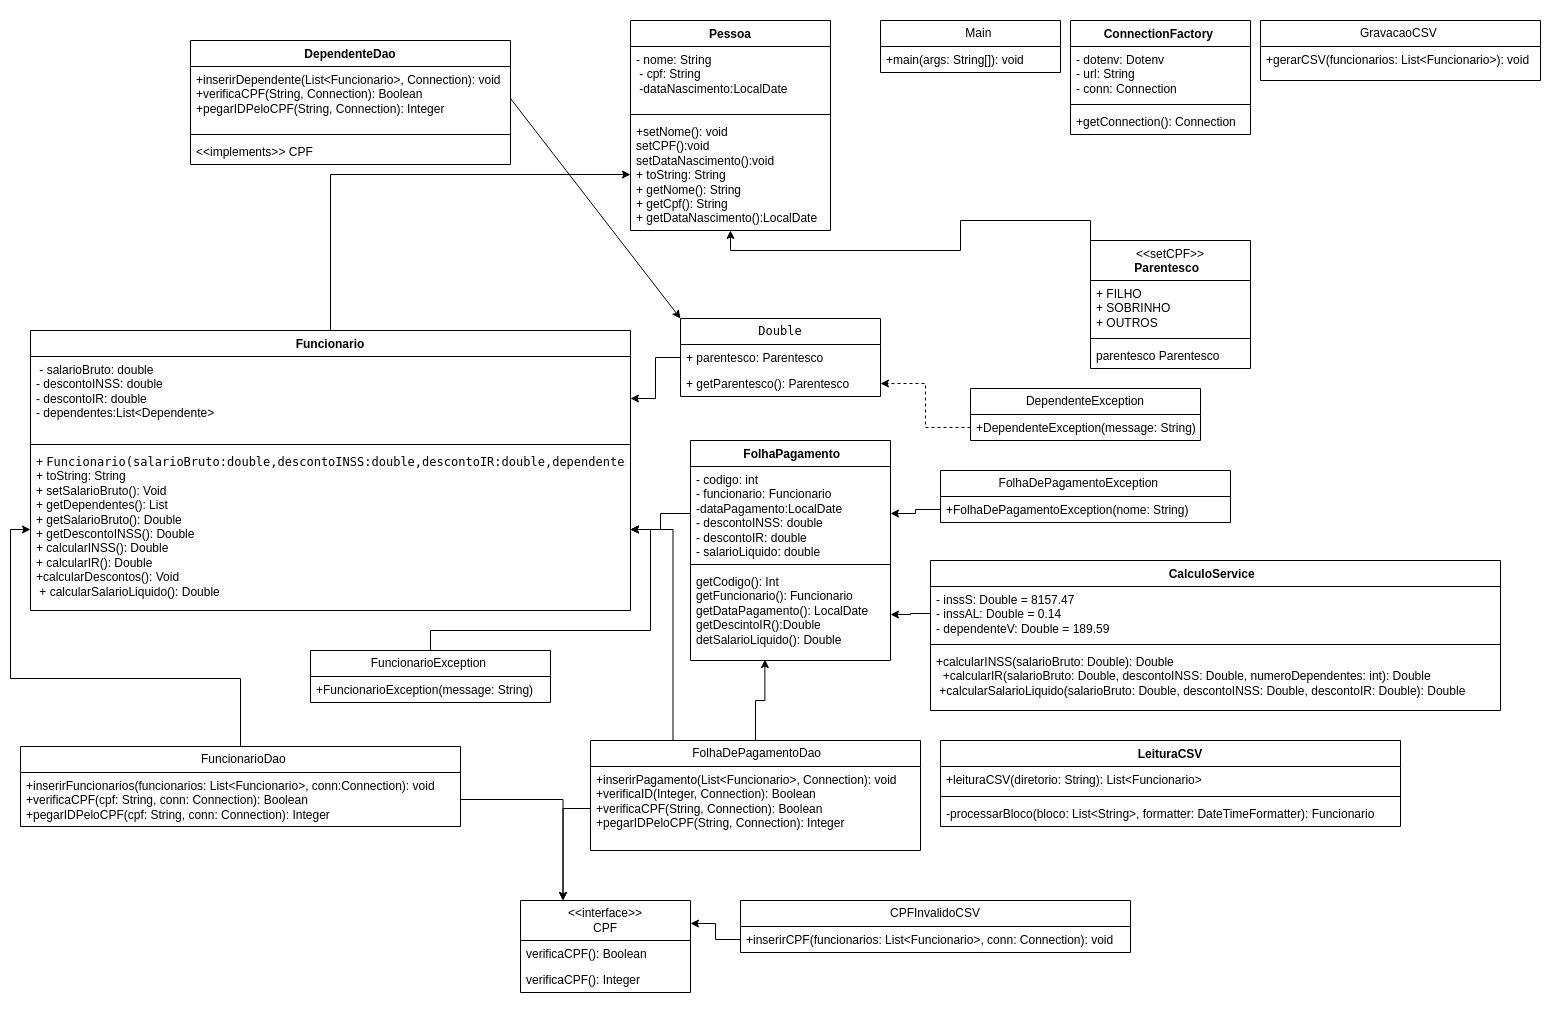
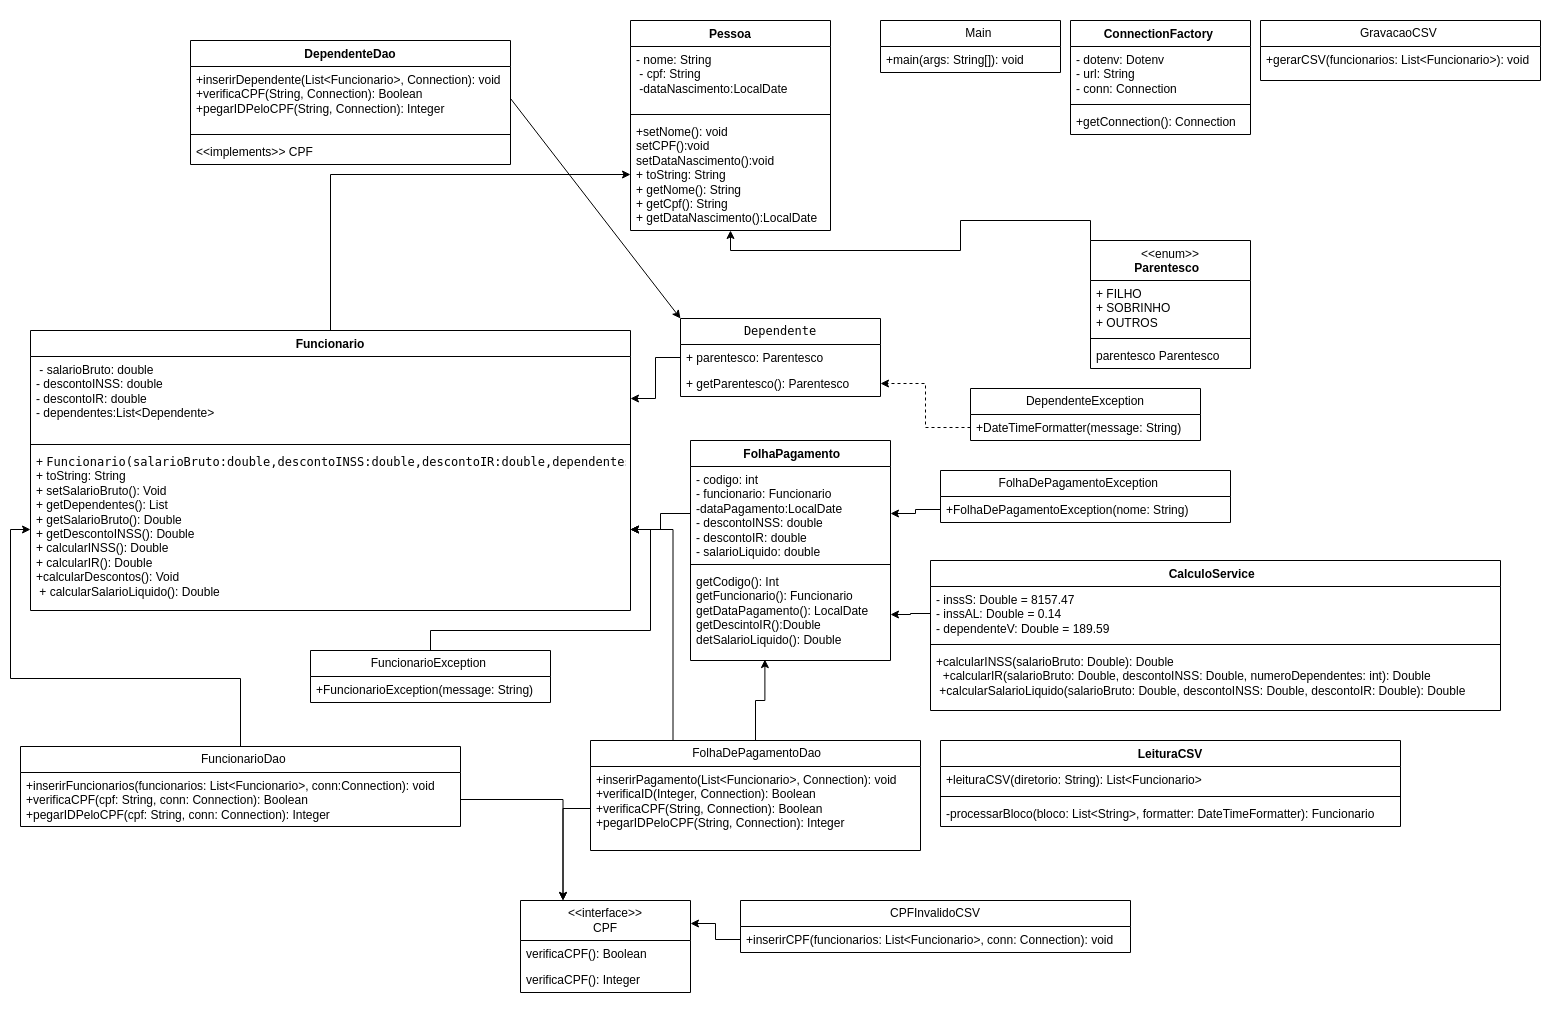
(1171, 262) -> (1171, 262)
(781, 332) -> (781, 332)
(1087, 436) -> (1087, 436)
